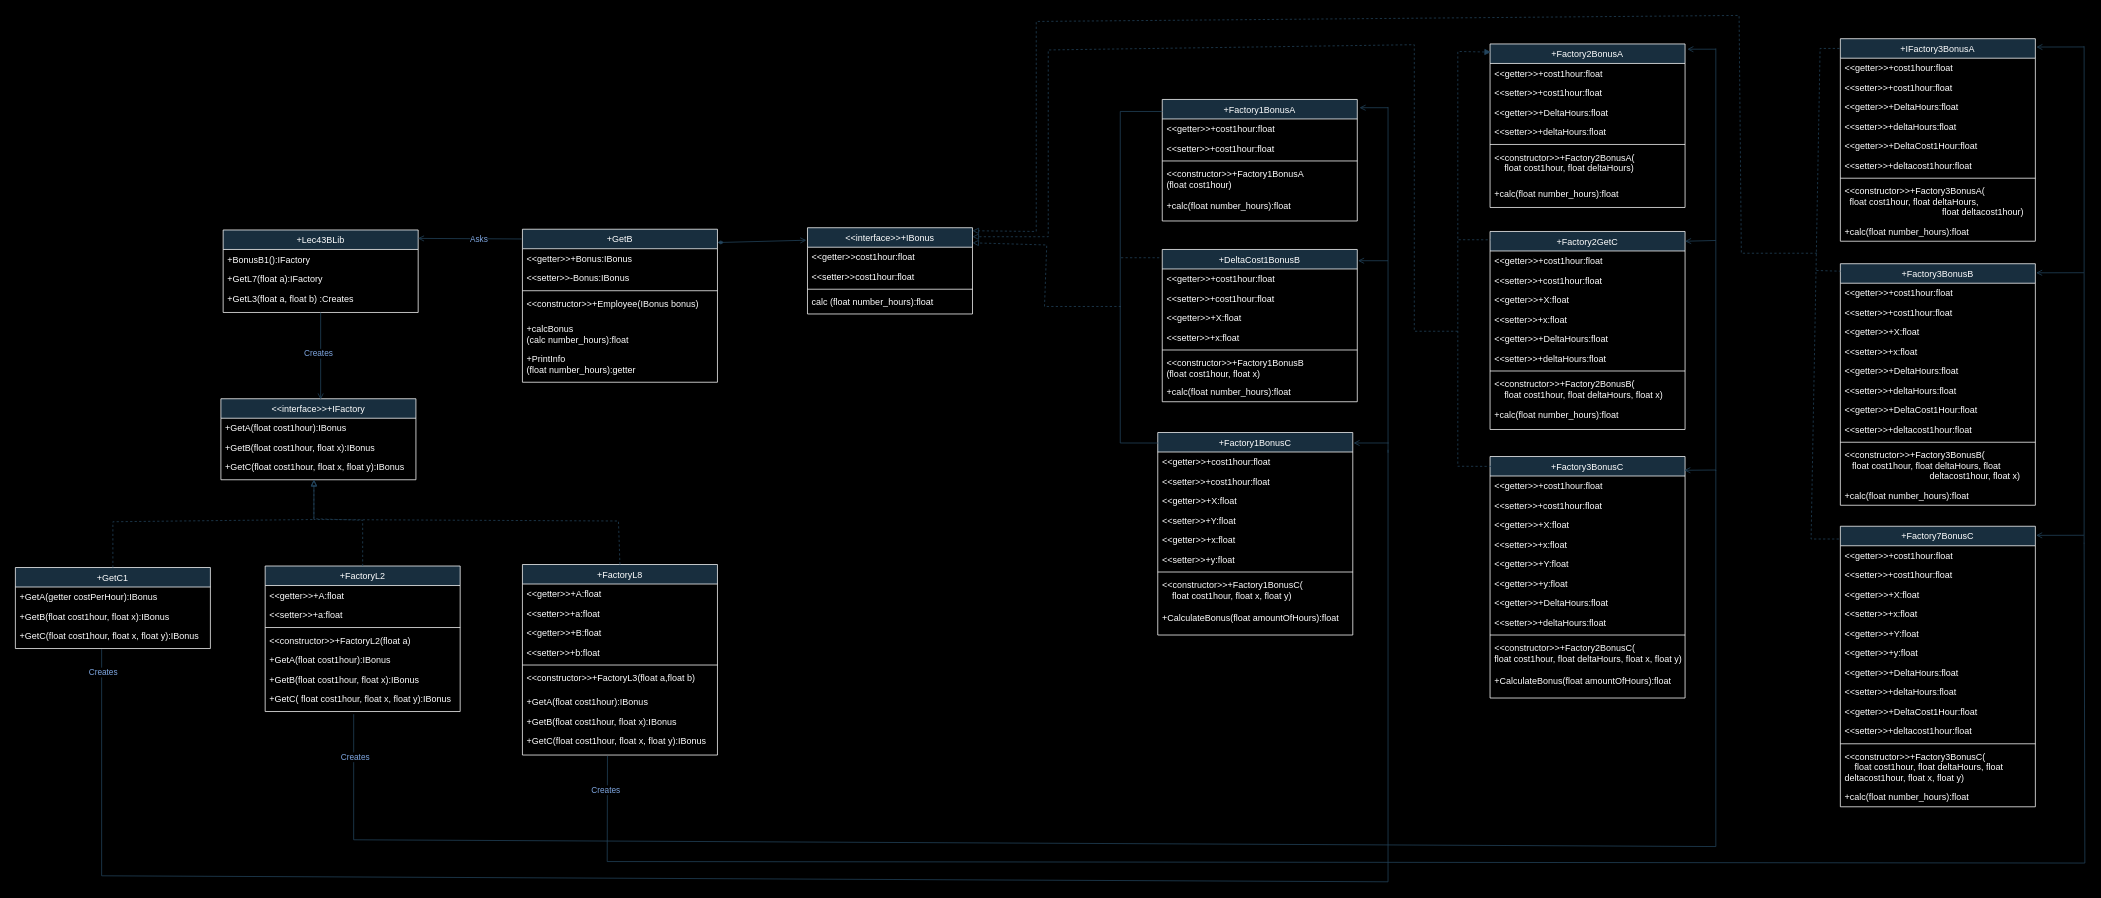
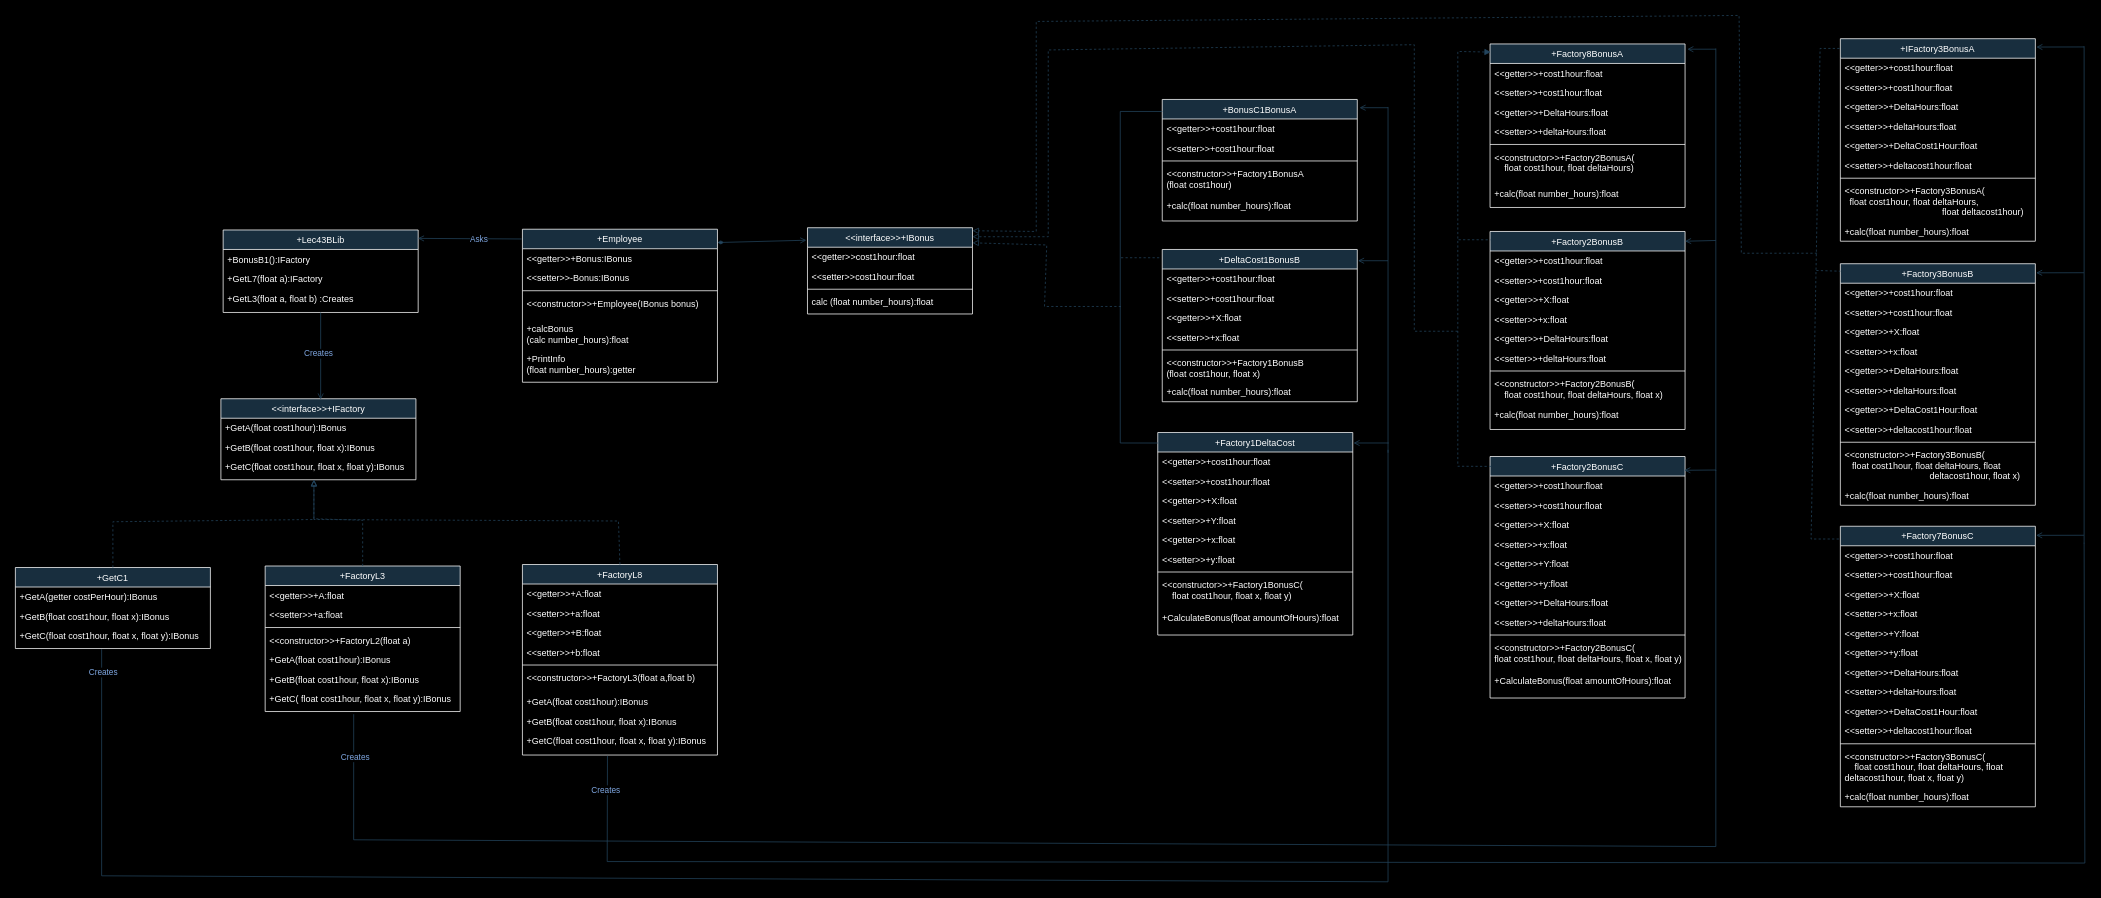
(1587, 54) -> (1587, 54)
(1259, 110) -> (1259, 110)
(620, 239) -> (620, 239)
(1587, 242) -> (1587, 242)
(1255, 443) -> (1255, 443)
(1587, 467) -> (1587, 467)
(362, 576) -> (362, 576)
